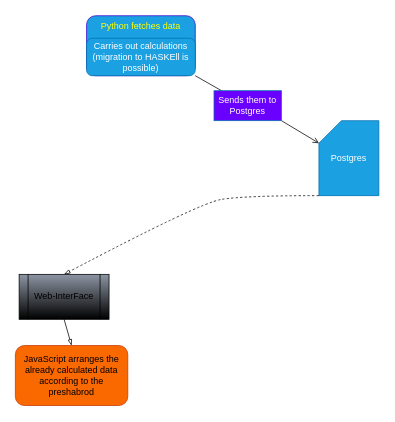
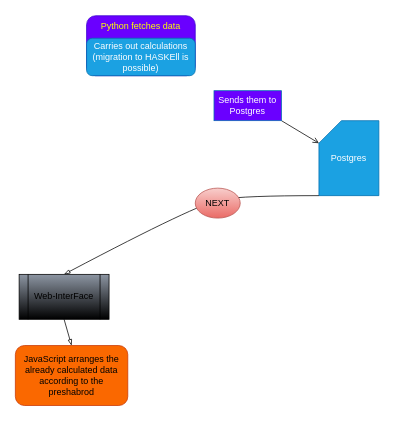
(141, 26) -> (141, 26)
(208, 82) -> none
none -> (218, 203)
(178, 216) -> (178, 216)
